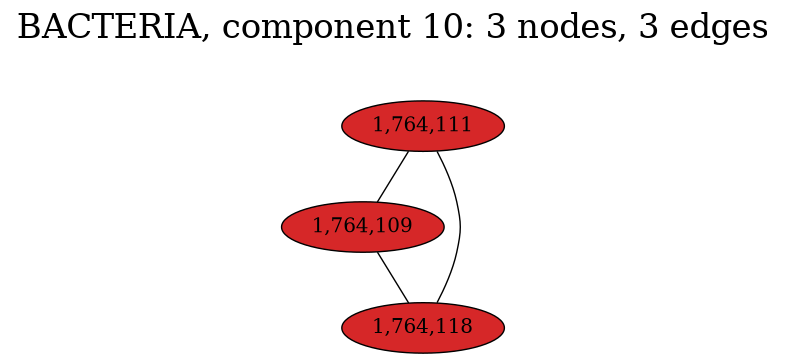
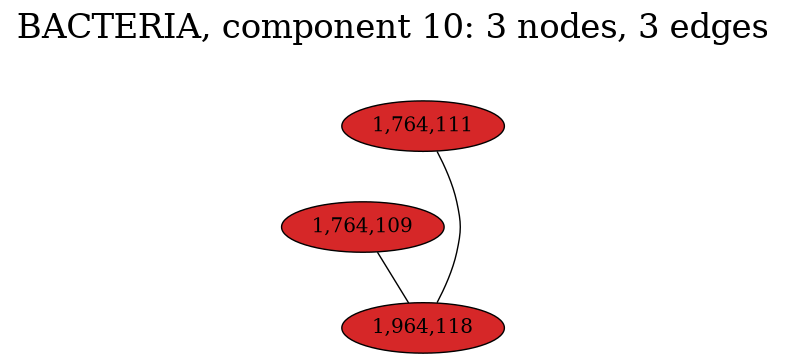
(393, 177) -> none
(423, 328) -> (423, 328)
